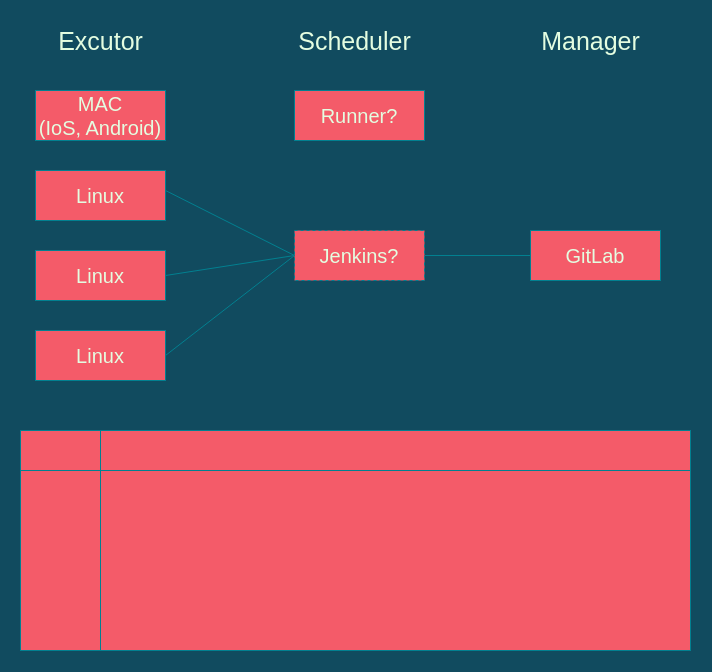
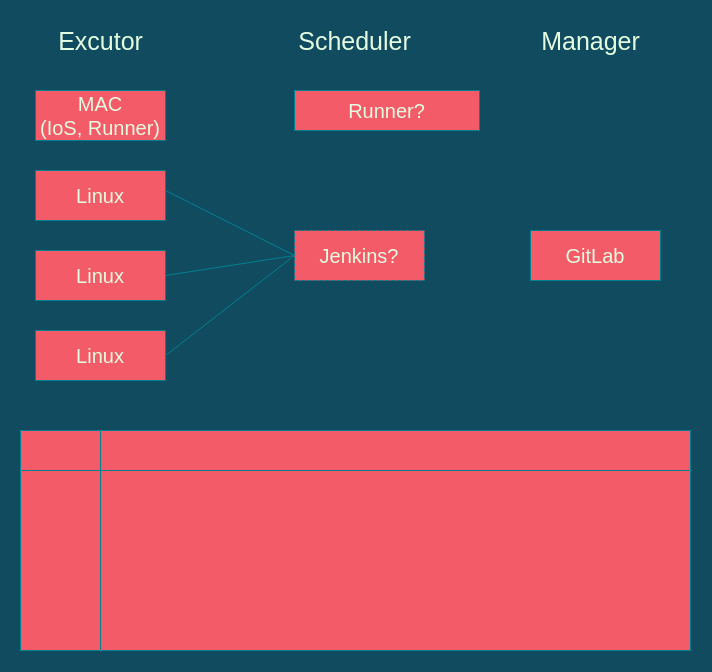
(101, 116) -> (101, 116)
(360, 116) -> (387, 111)
(478, 256) -> none
